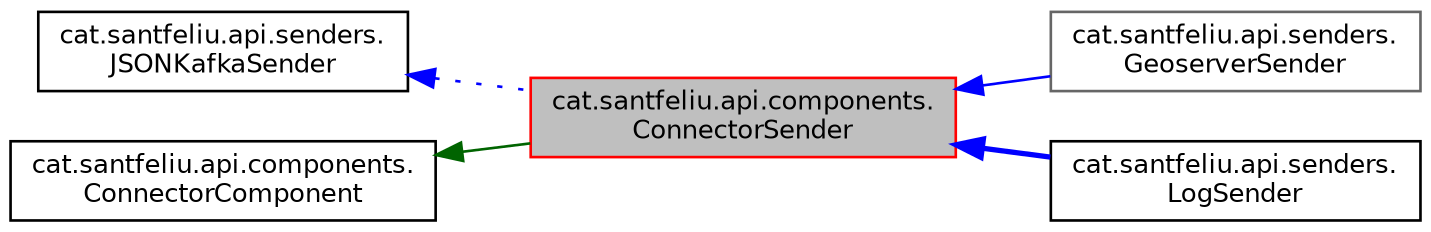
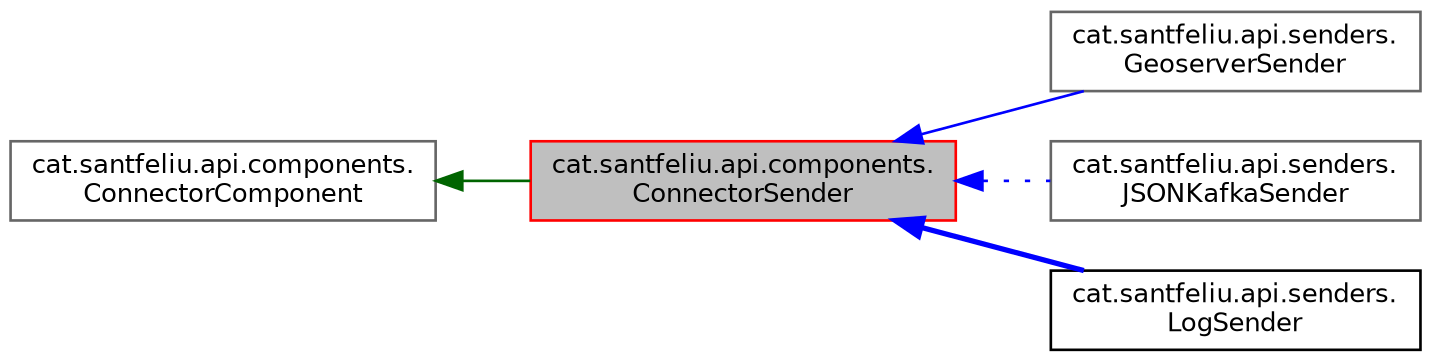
(223, 51) -> (1236, 181)
(482, 84) -> (1017, 181)
(223, 181) -> (223, 181)
